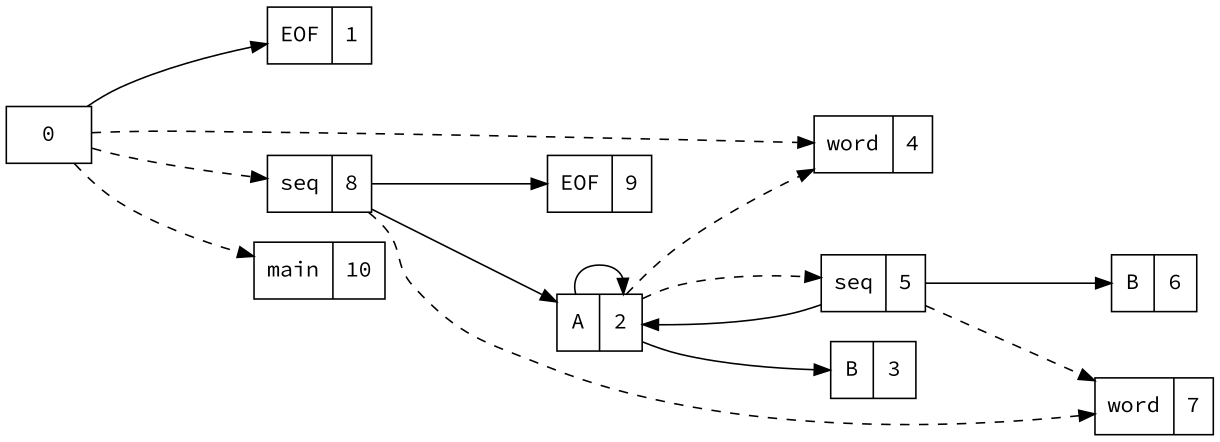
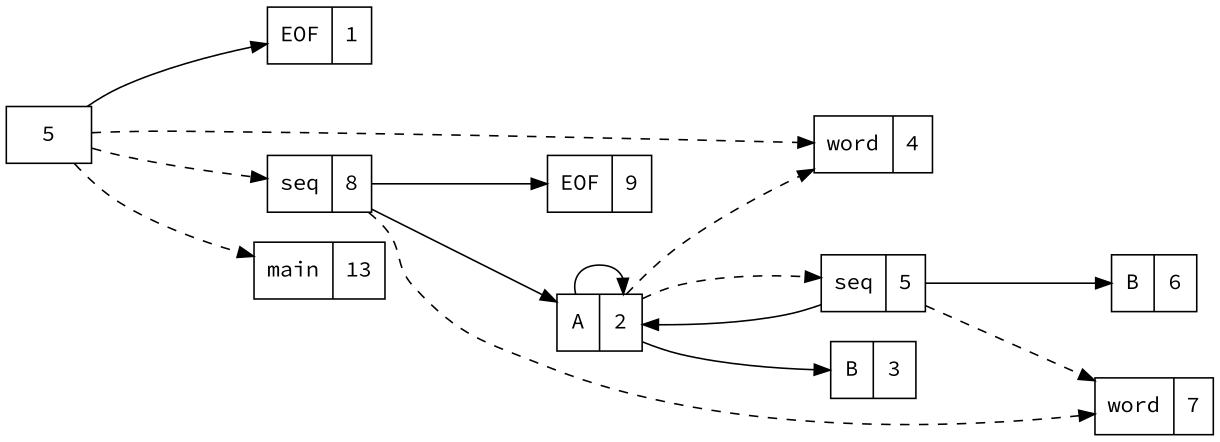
(49, 135) -> (49, 135)
(359, 270) -> (359, 270)
